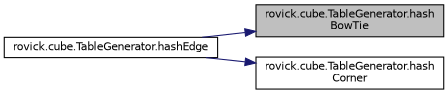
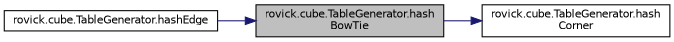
(225, 60) -> (457, 21)
